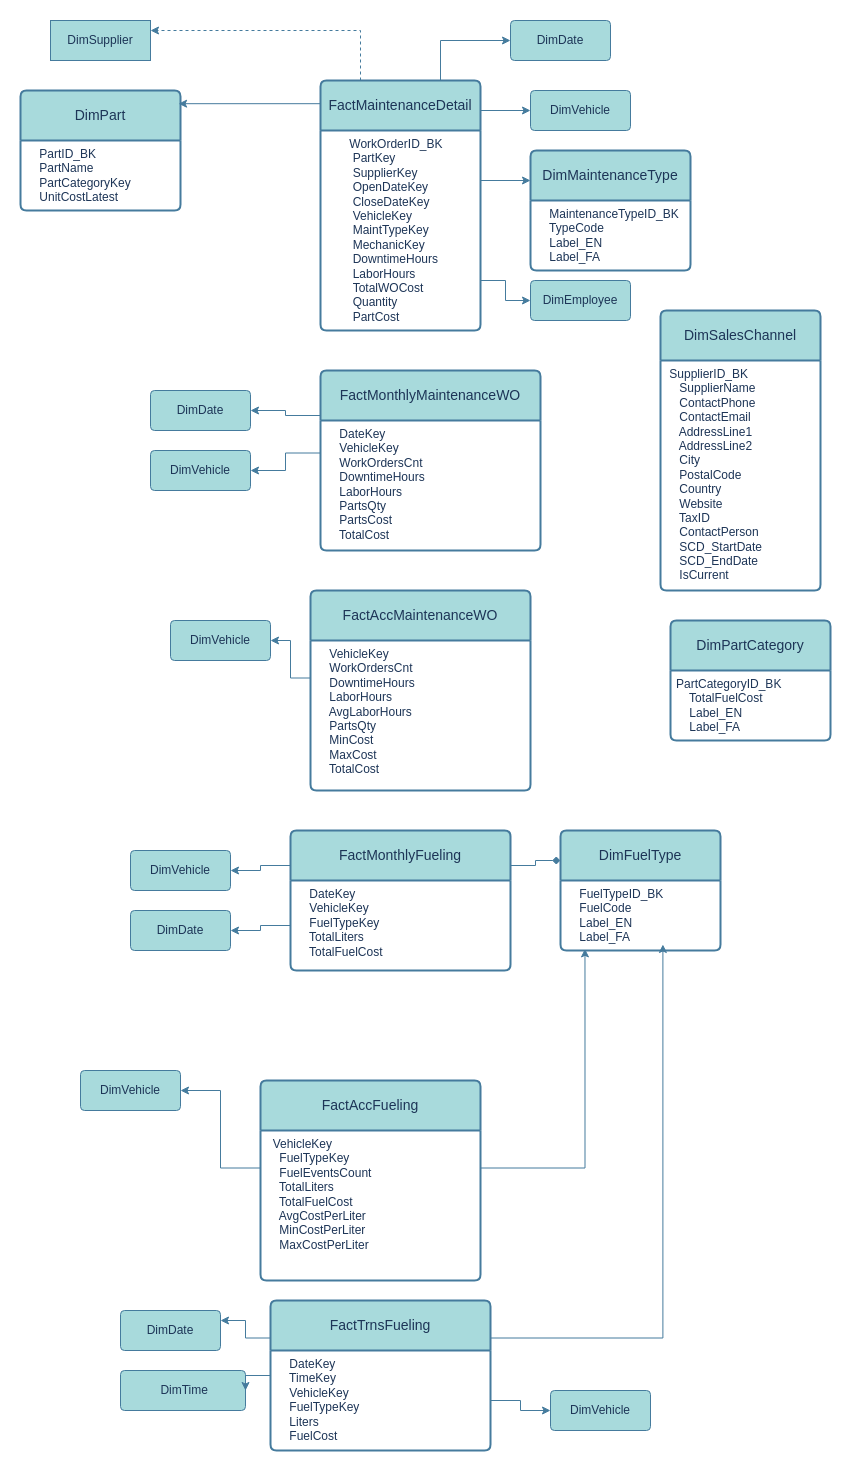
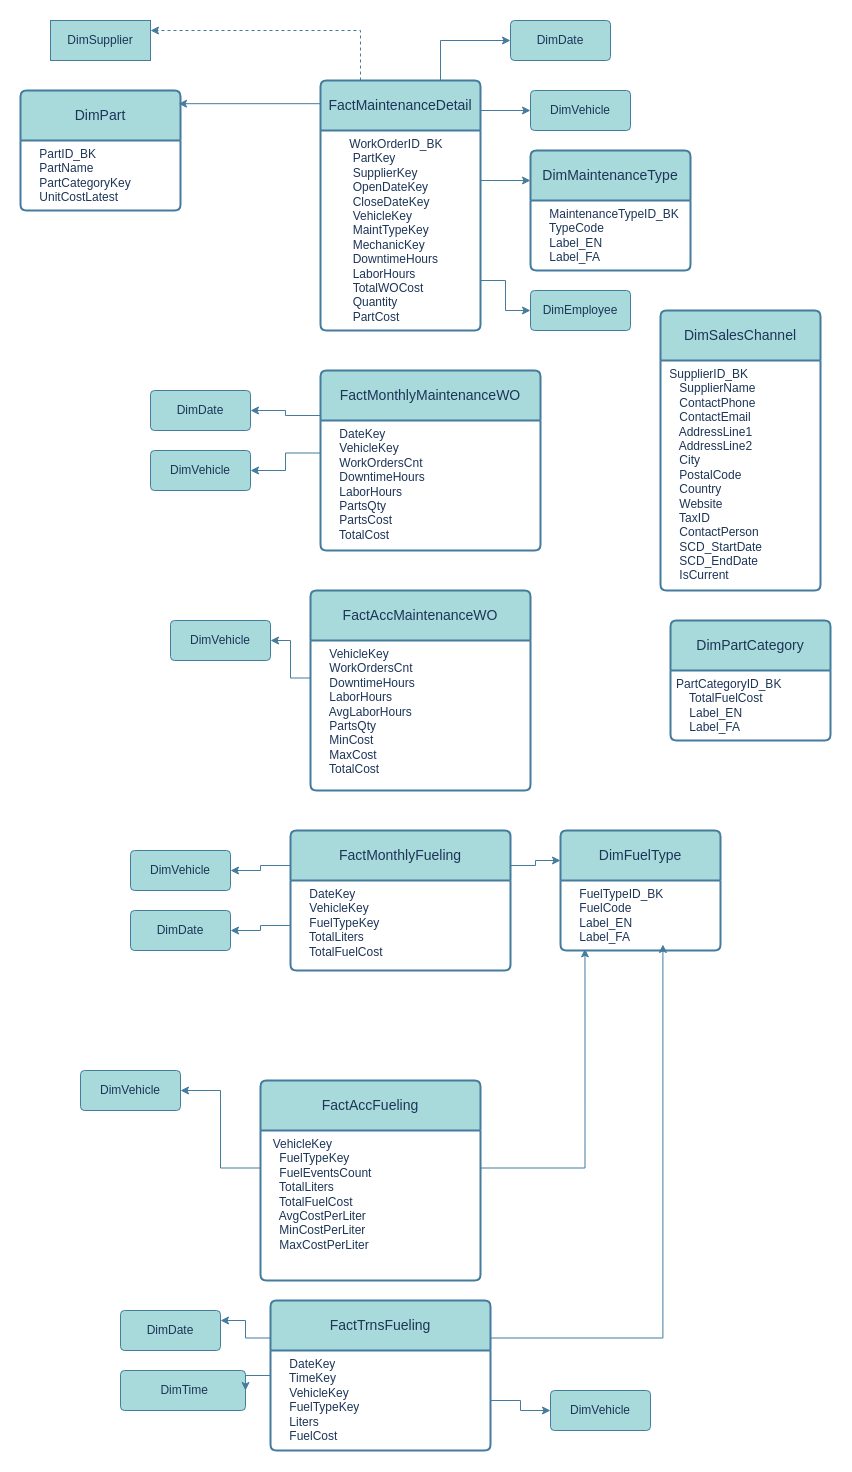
(581, 301) -> (581, 311)
(552, 861) -> (552, 861)
